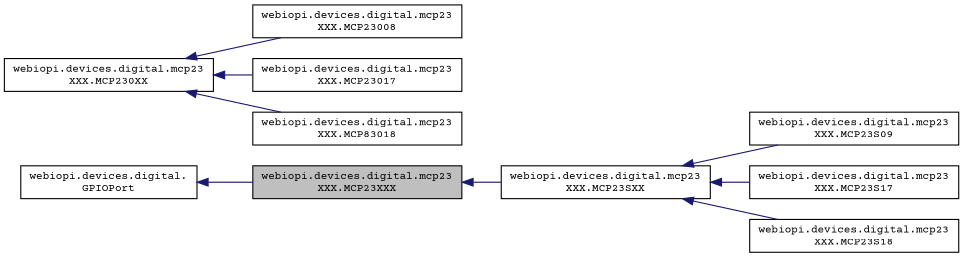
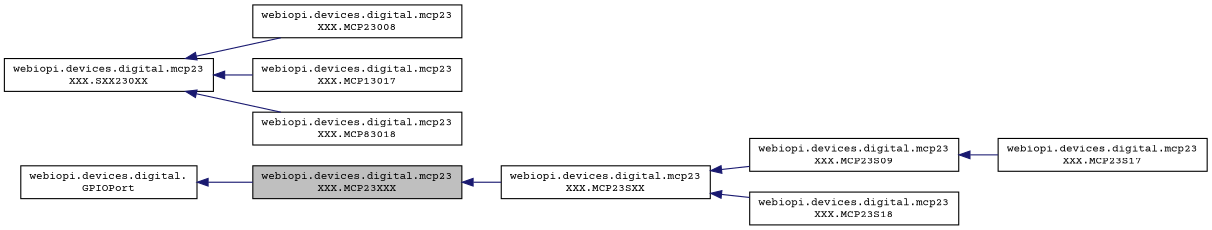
(109, 75) -> (109, 75)
(357, 75) -> (357, 75)
(736, 182) -> (984, 155)
